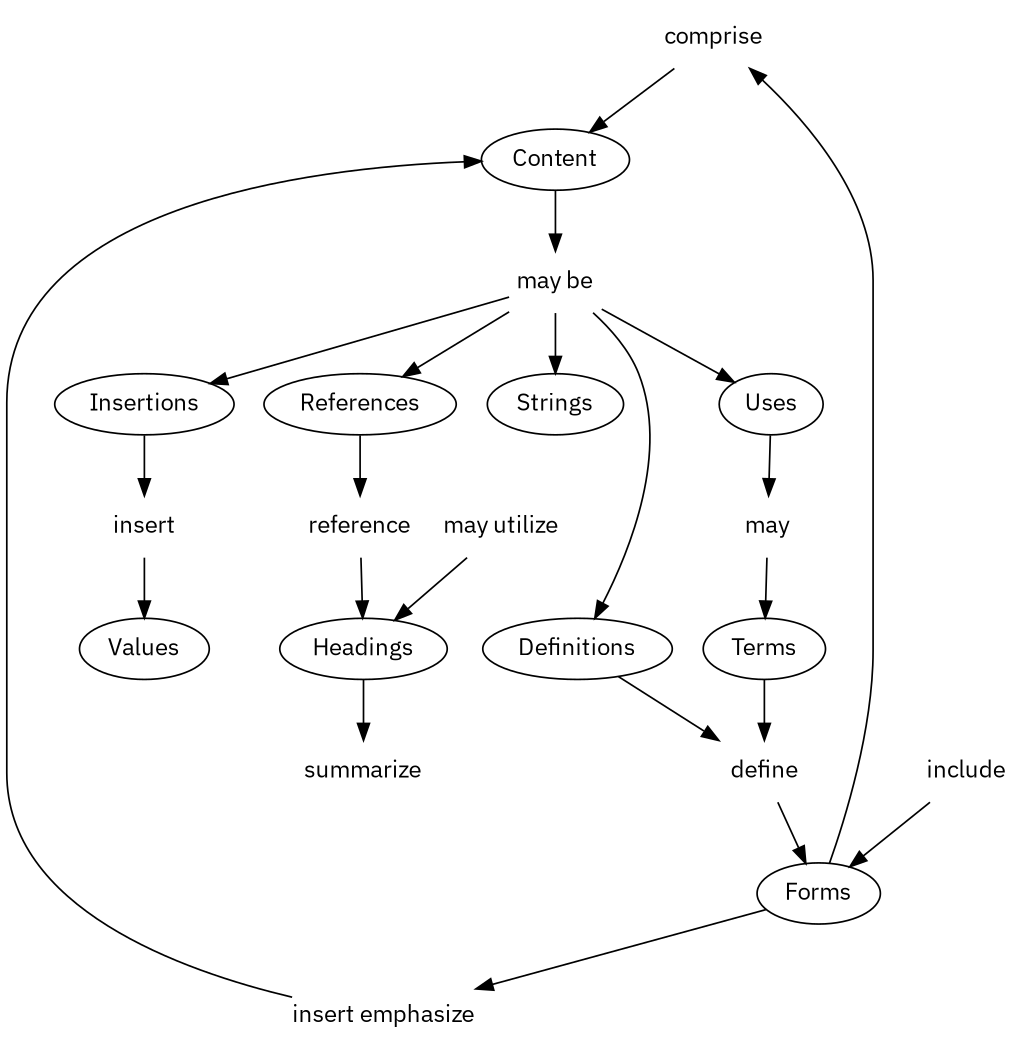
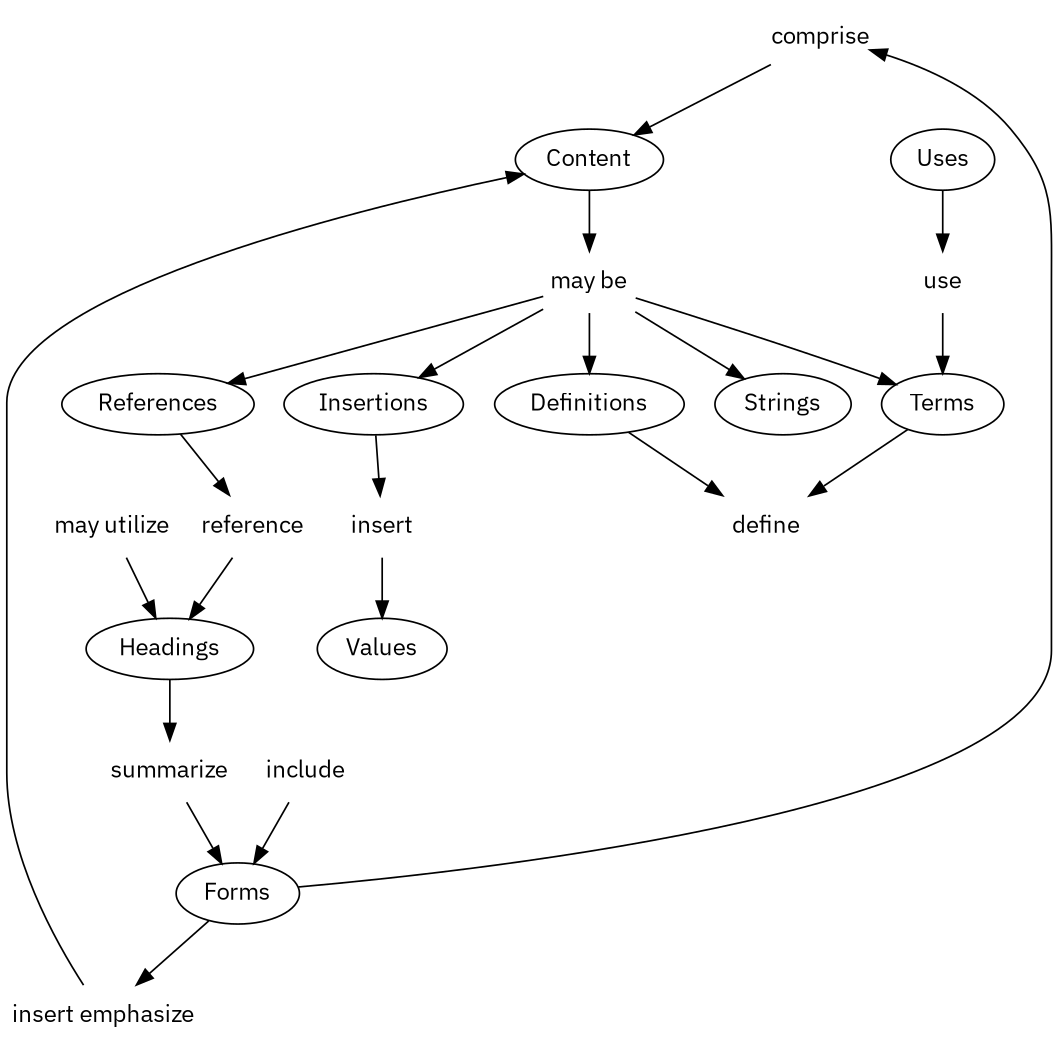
(660, 342) -> (758, 337)
(768, 527) -> (943, 282)
(788, 825) -> (200, 825)
